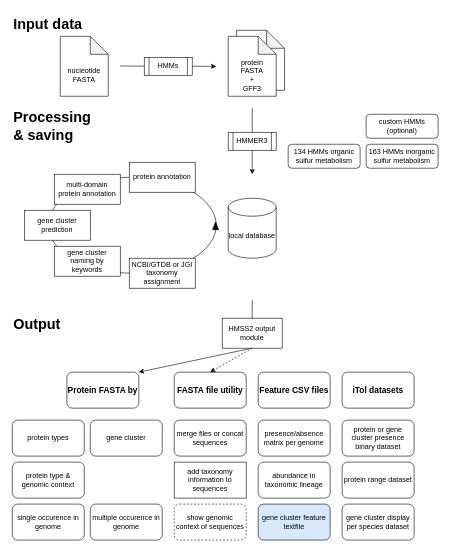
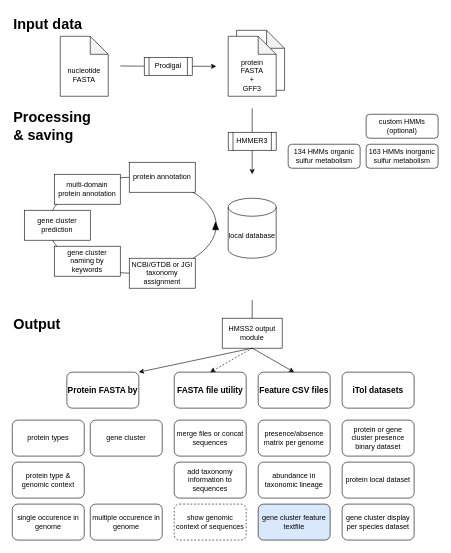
(168, 66) -> (168, 66)
none -> (272, 359)
(210, 480) -> (210, 480)
(378, 480) -> (378, 480)
